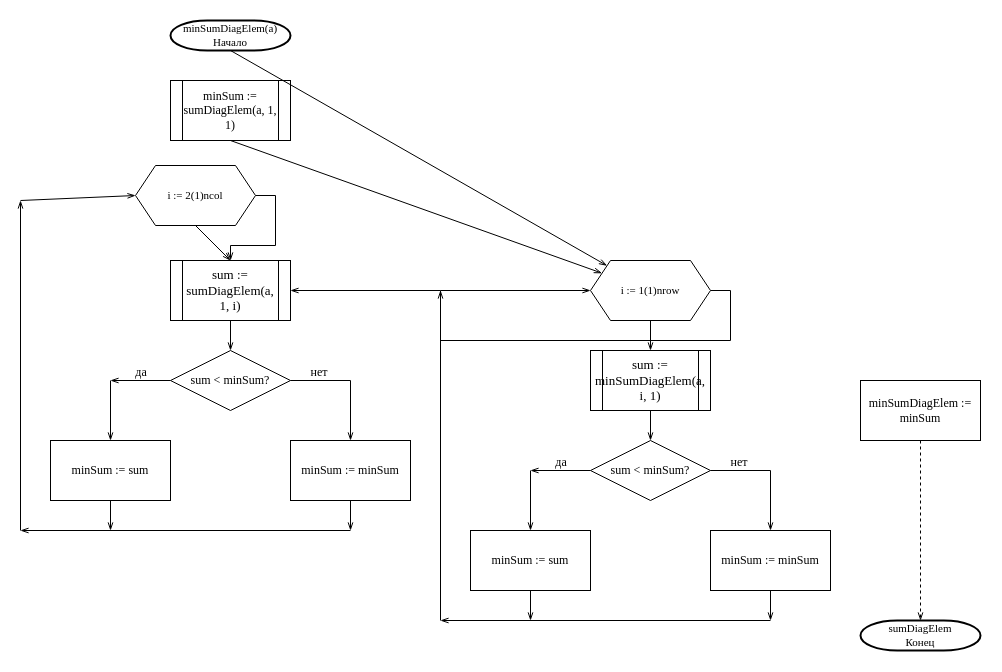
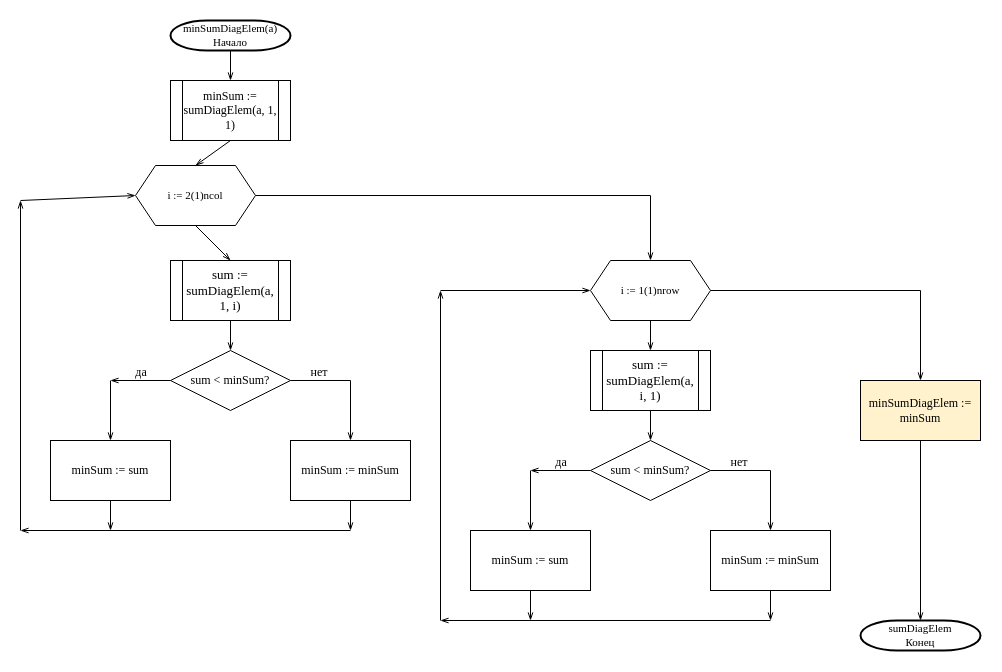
(417, 157) -> (231, 64)
(493, 234) -> (214, 152)
(274, 246) -> (493, 196)
(613, 341) -> (868, 291)
(651, 381) -> (651, 381)
(921, 411) -> (921, 411)
(921, 529) -> (921, 529)
